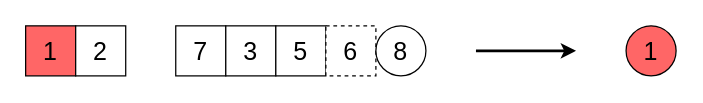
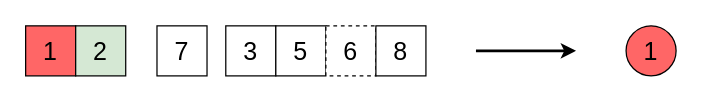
(101, 51) -> (101, 51)
(201, 51) -> (182, 51)
(401, 51) -> (401, 51)
